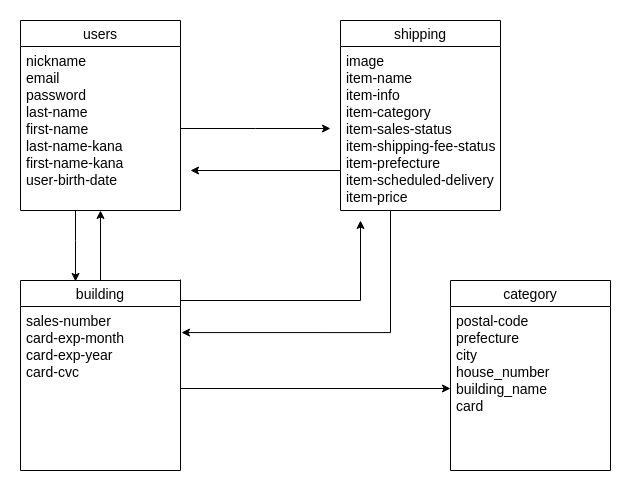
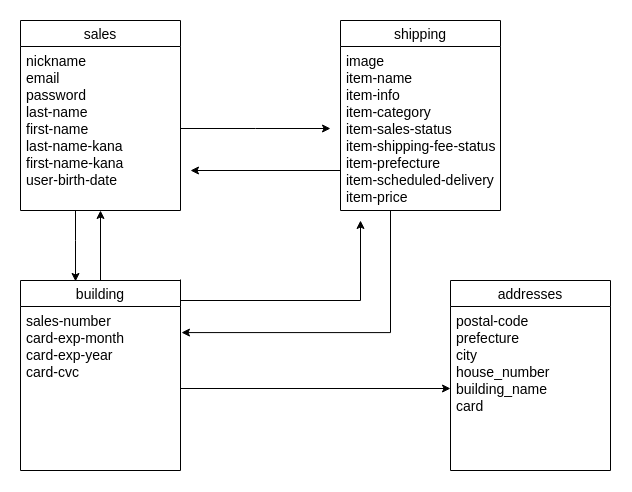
(100, 34) -> (100, 34)
(530, 294) -> (530, 294)
